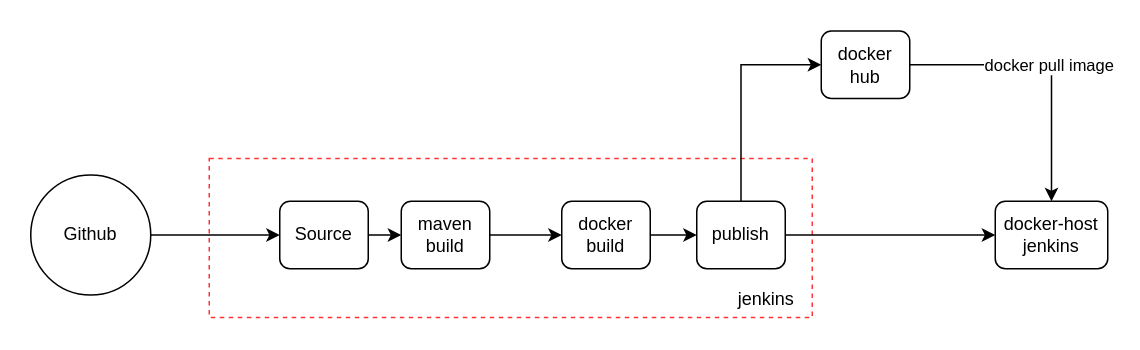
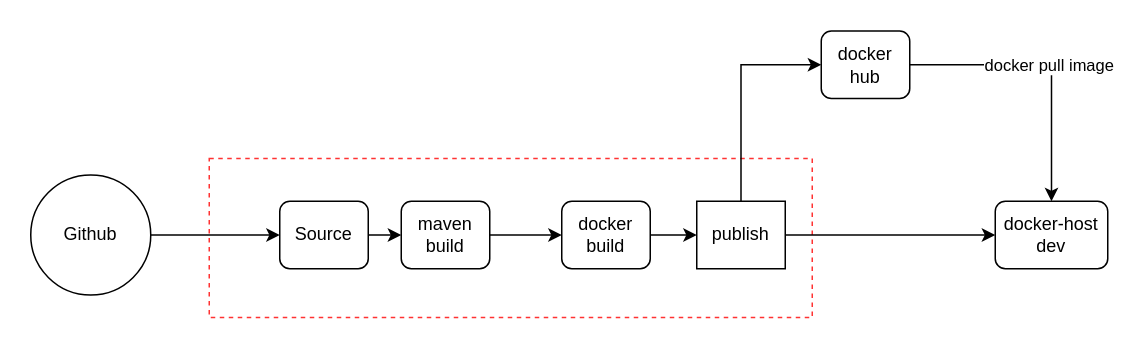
(741, 235) -> (741, 235)
(1052, 235) -> (1052, 235)
(765, 299) -> none
